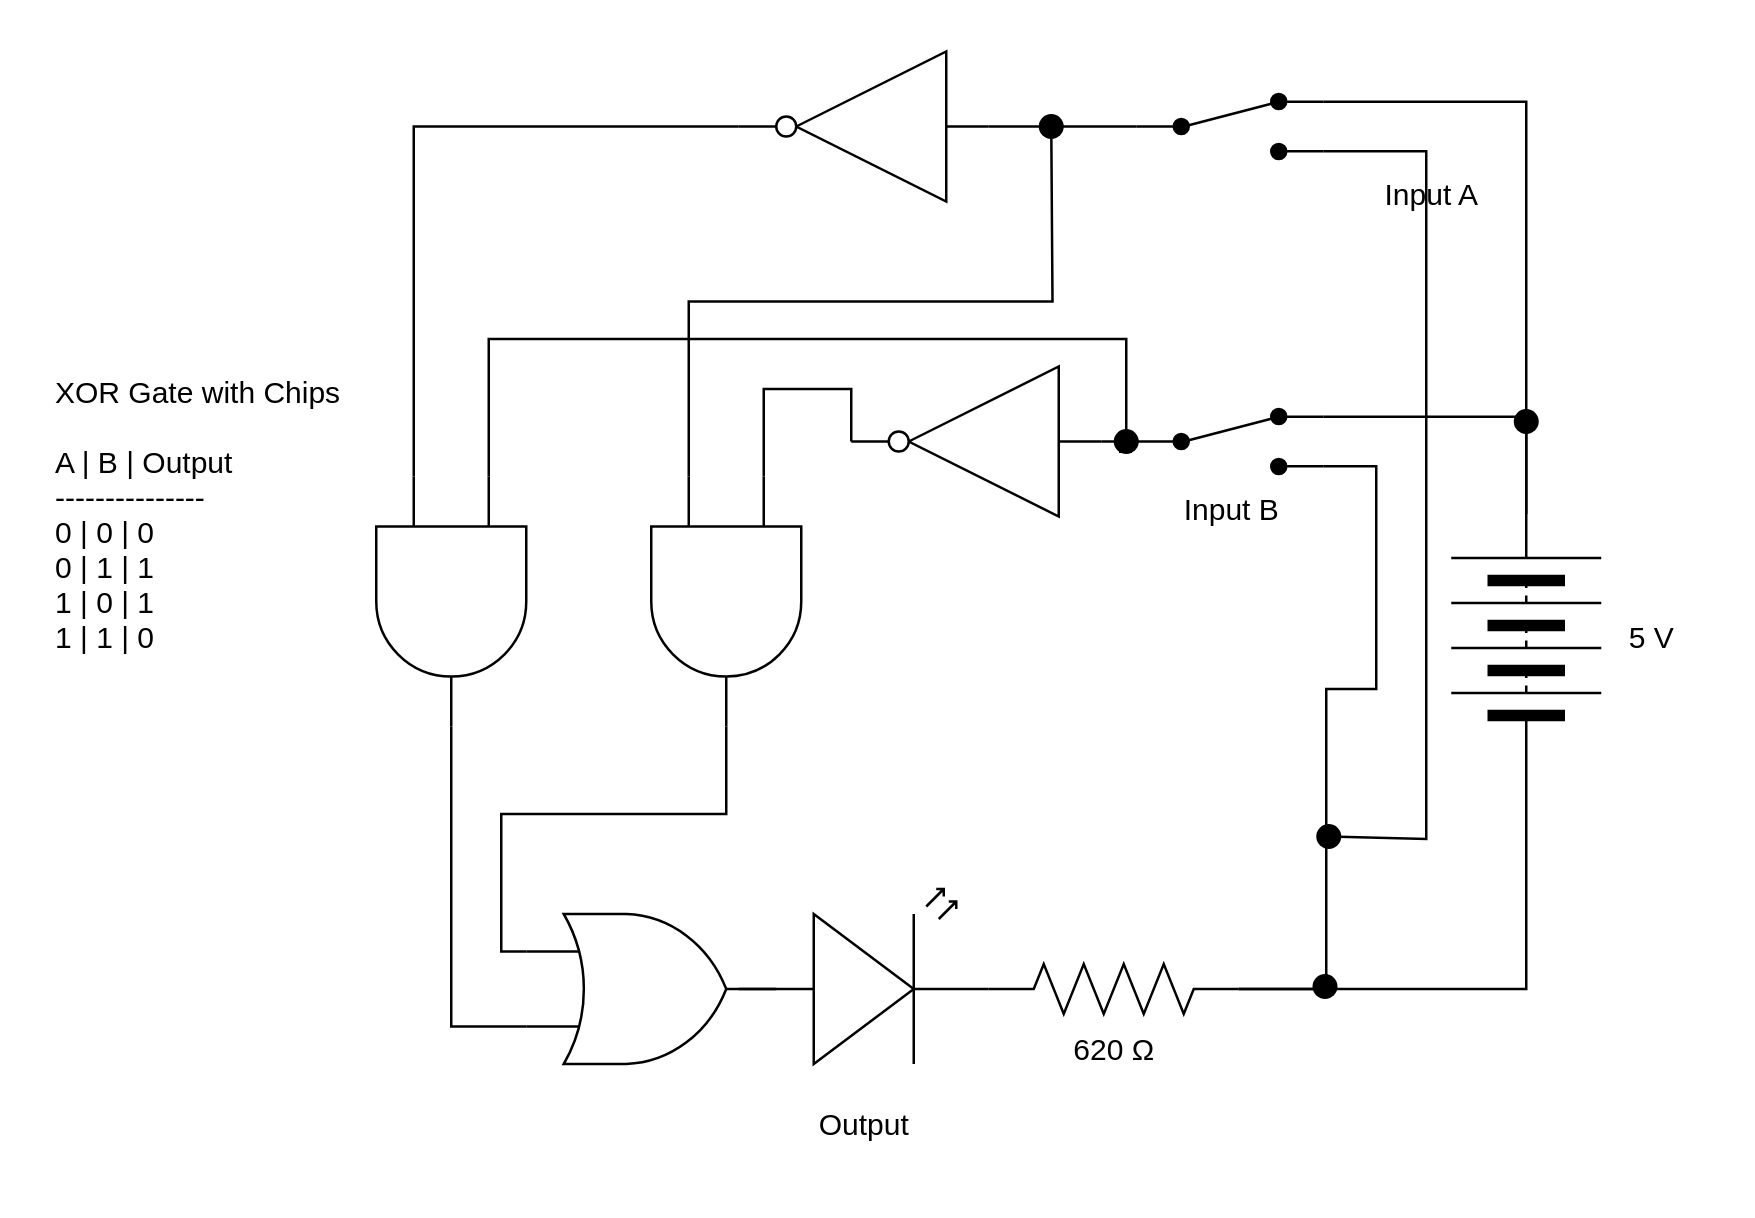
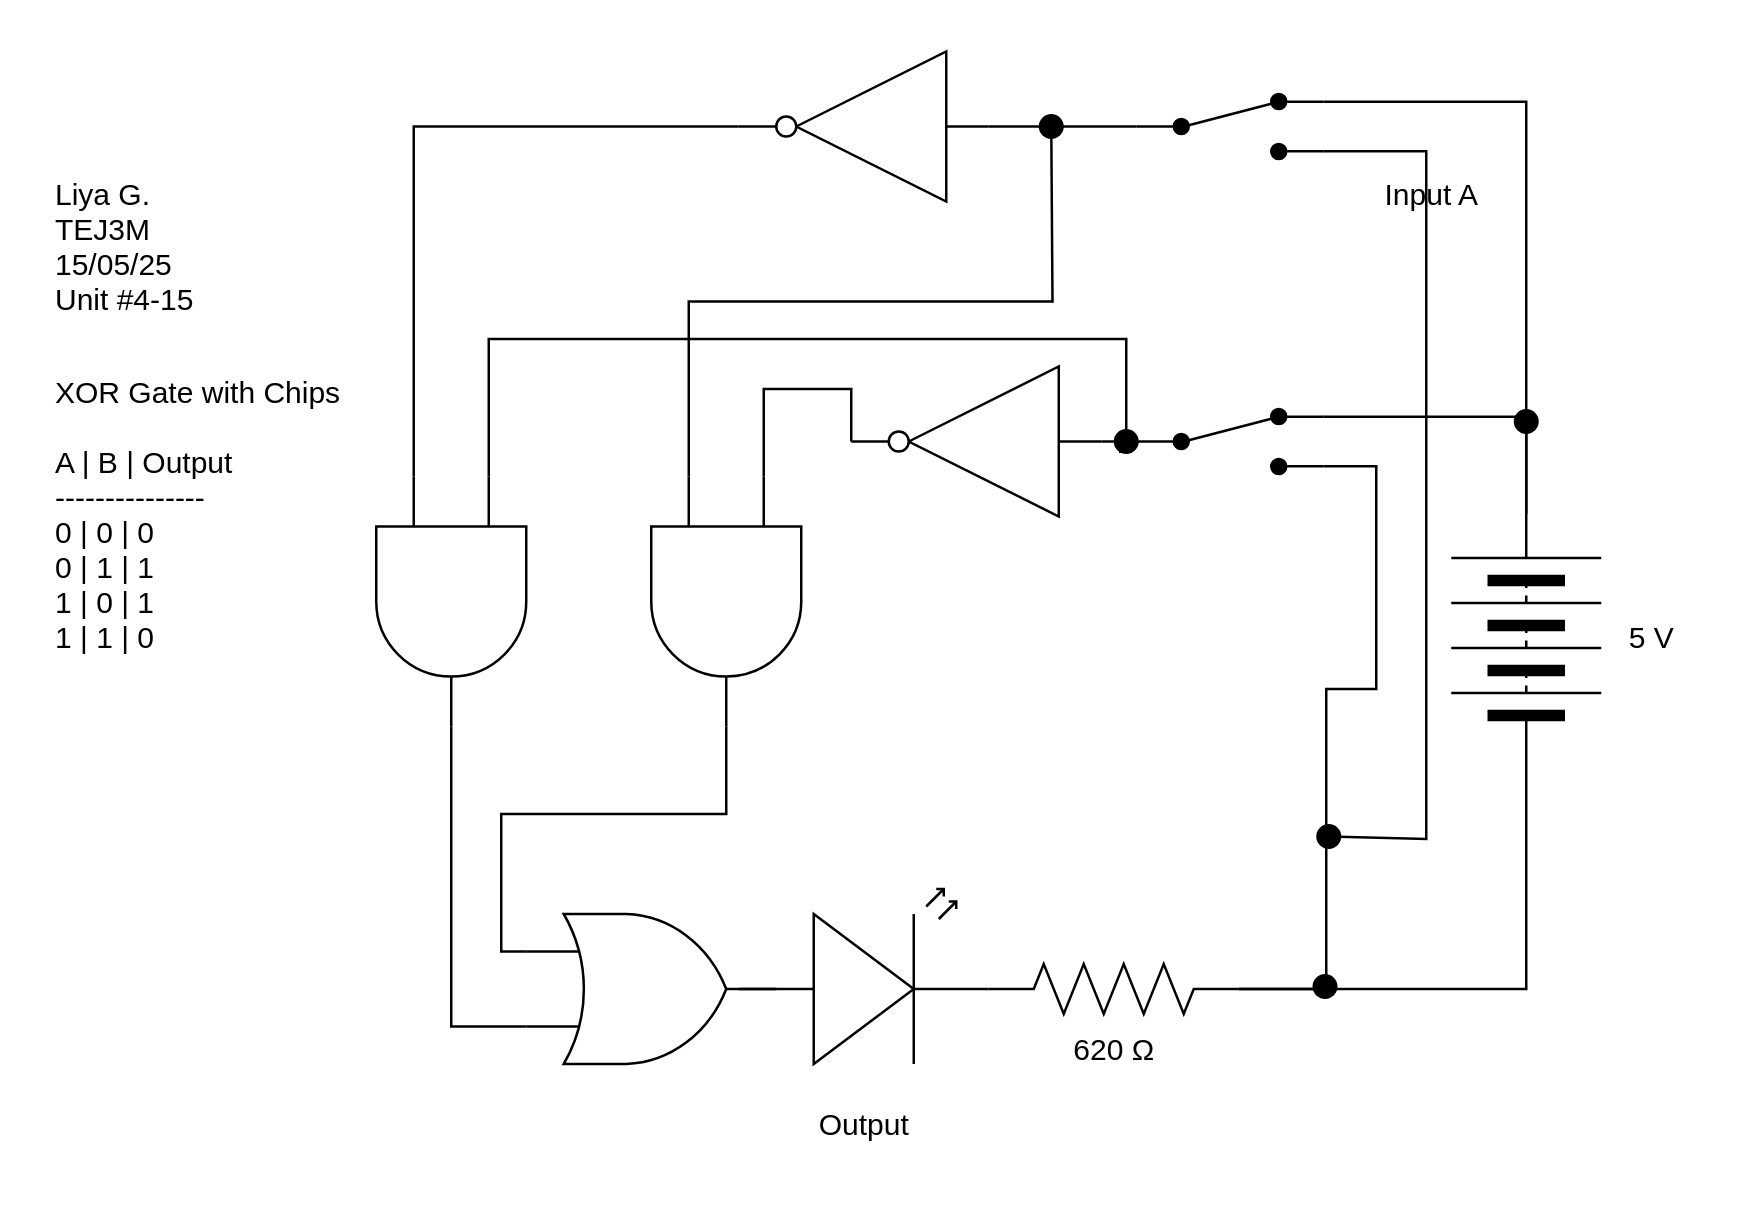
none -> (151, 246)
(1230, 511) -> none
